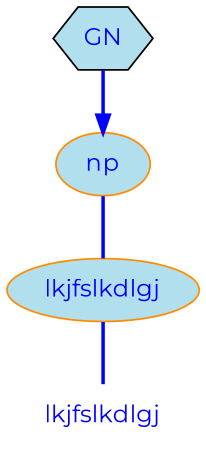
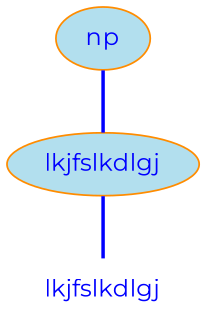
(103, 38) -> none
